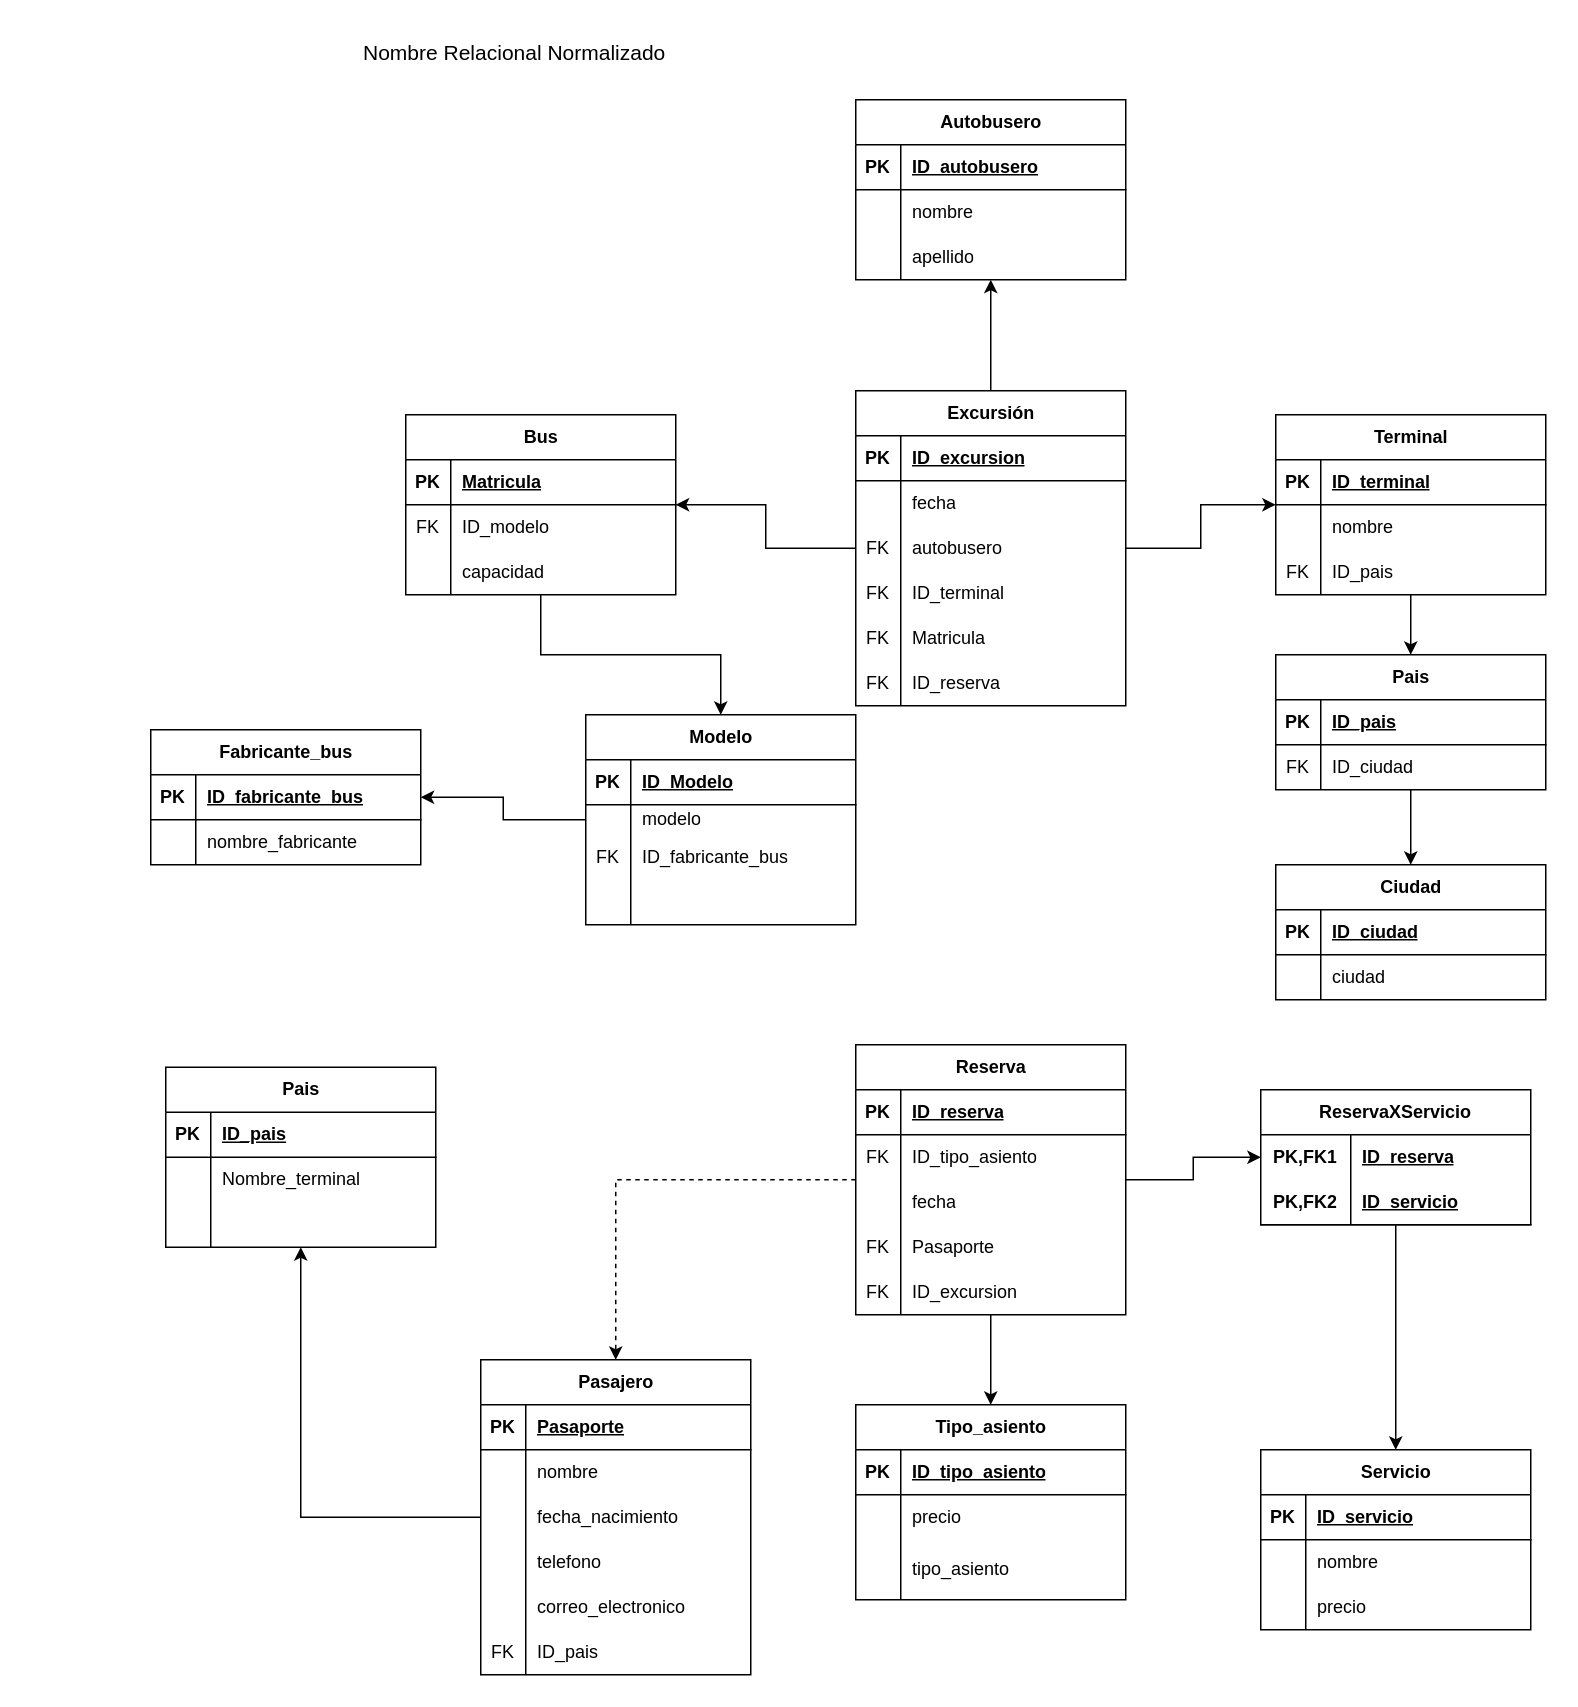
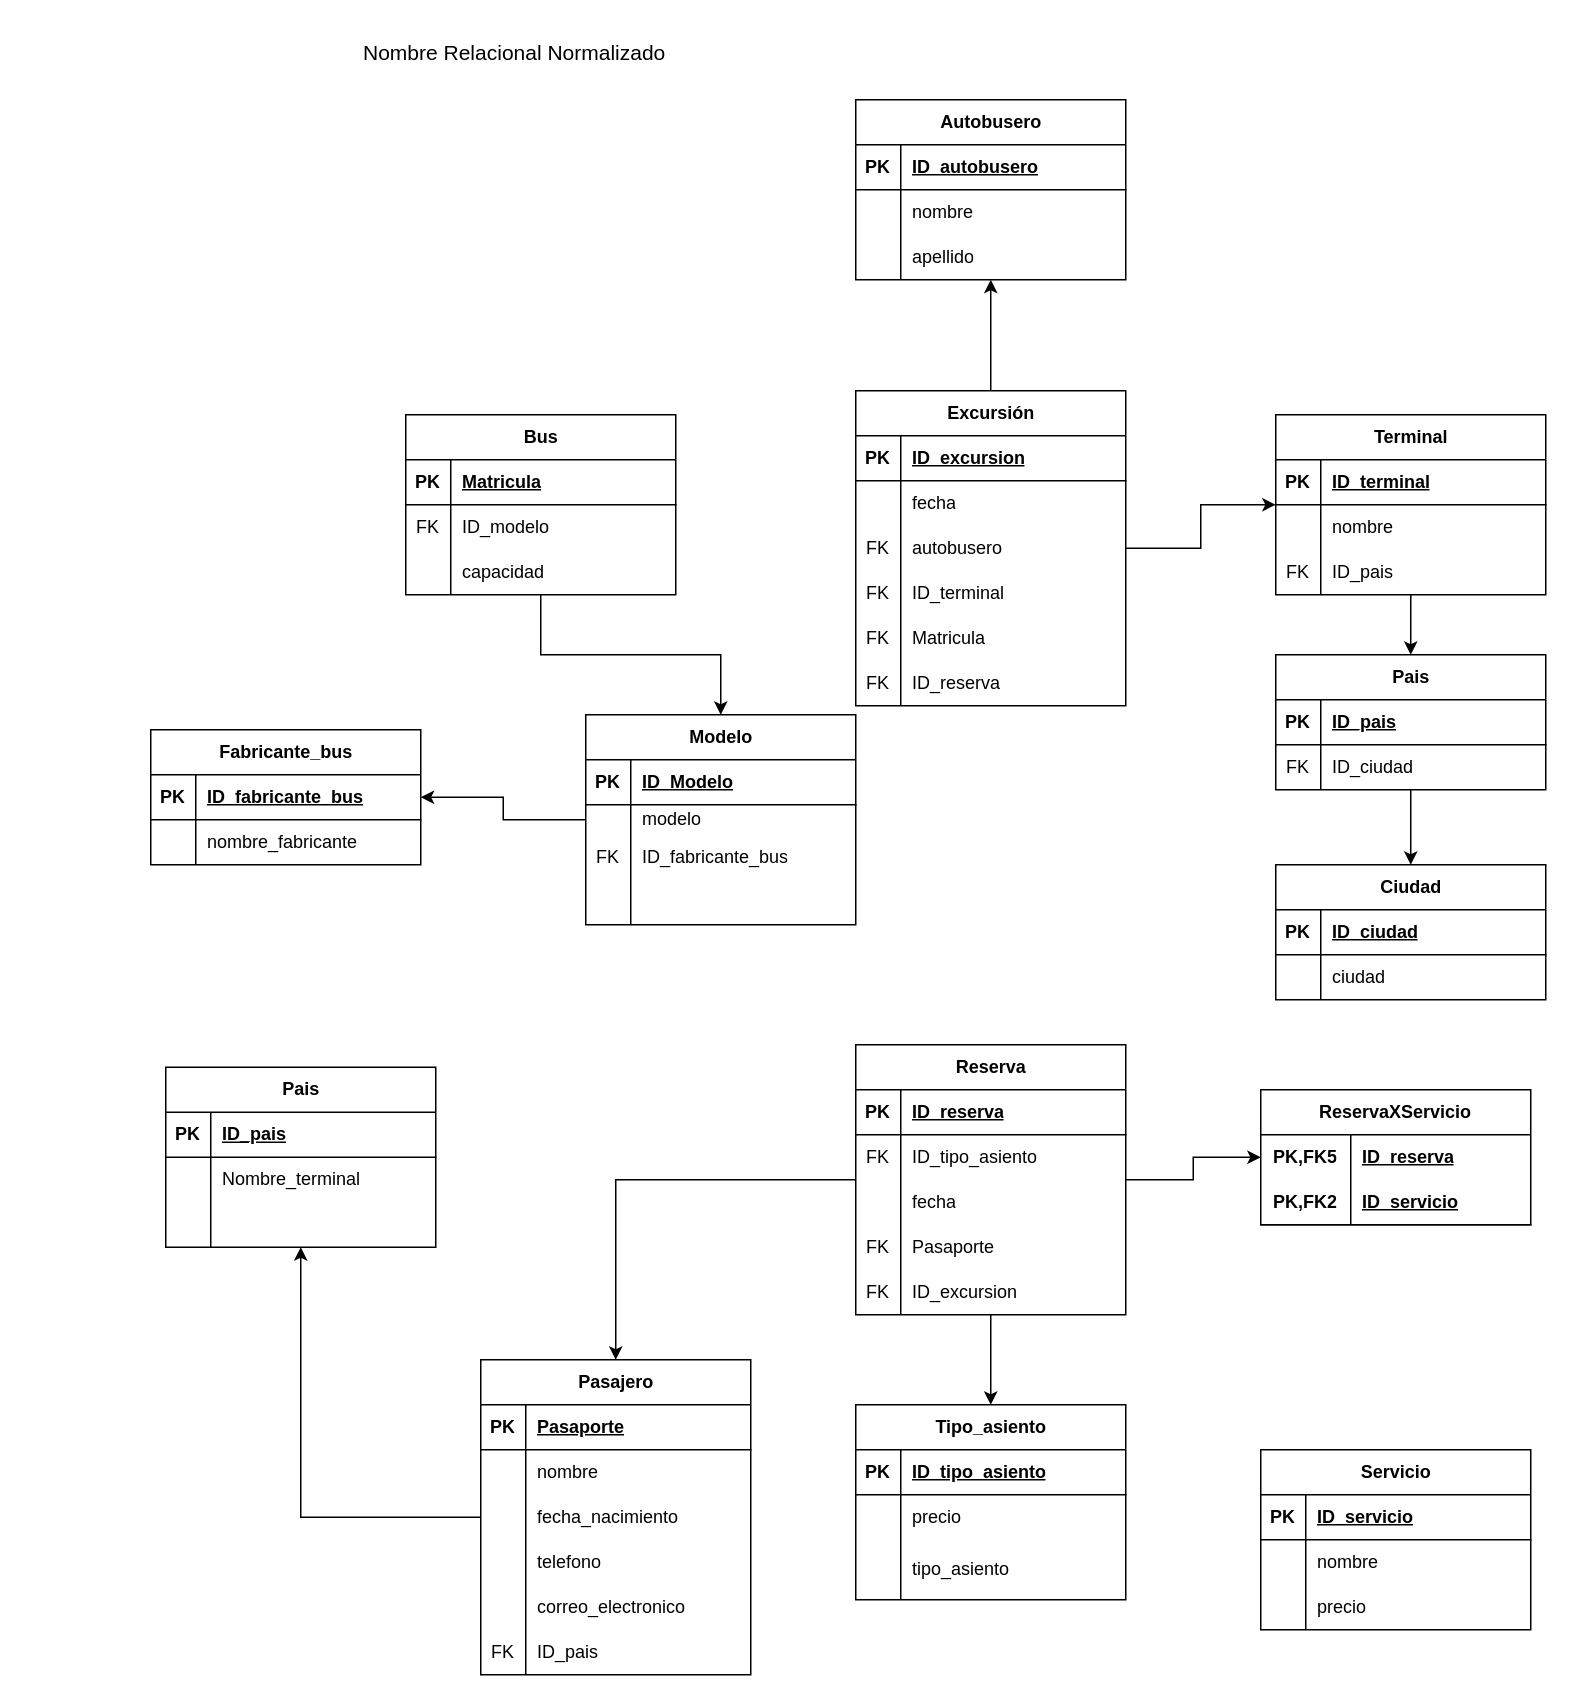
(766, 530) -> none
(1306, 1157) -> (1306, 1157)
(651, 1180) -> (651, 1180)
(1396, 1333) -> none
